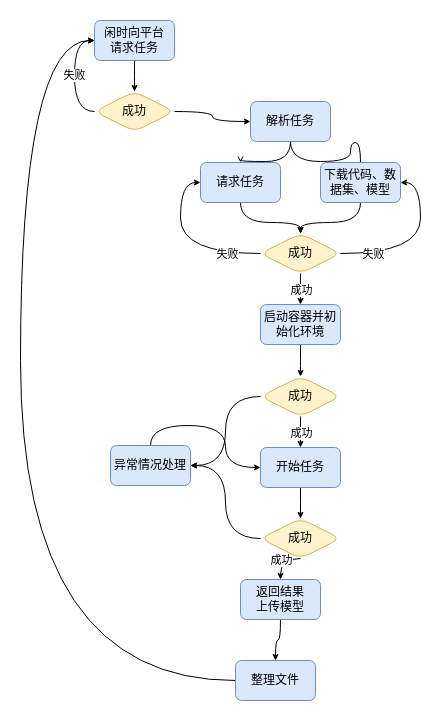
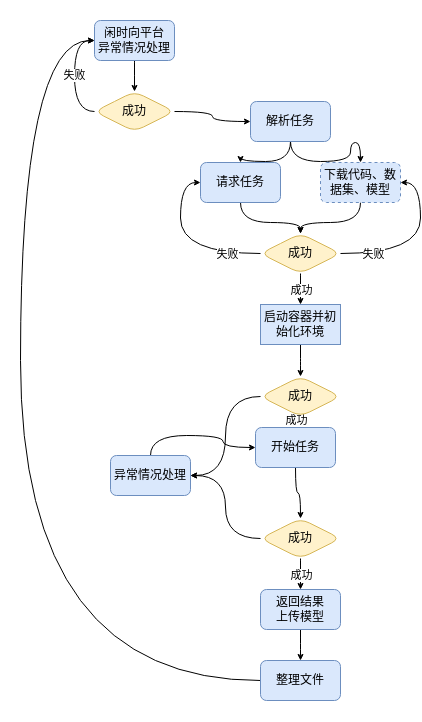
(135, 41) -> (135, 41)
(360, 154) -> (360, 148)
(245, 161) -> (245, 160)
(361, 183) -> (361, 183)
(301, 325) -> (301, 325)
(151, 466) -> (151, 476)
(301, 468) -> (296, 448)
(281, 600) -> (301, 610)
(276, 681) -> (301, 681)
